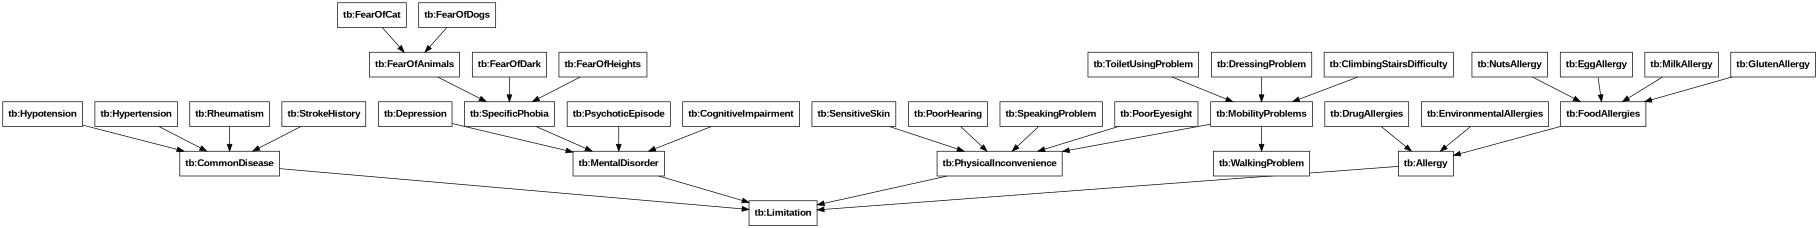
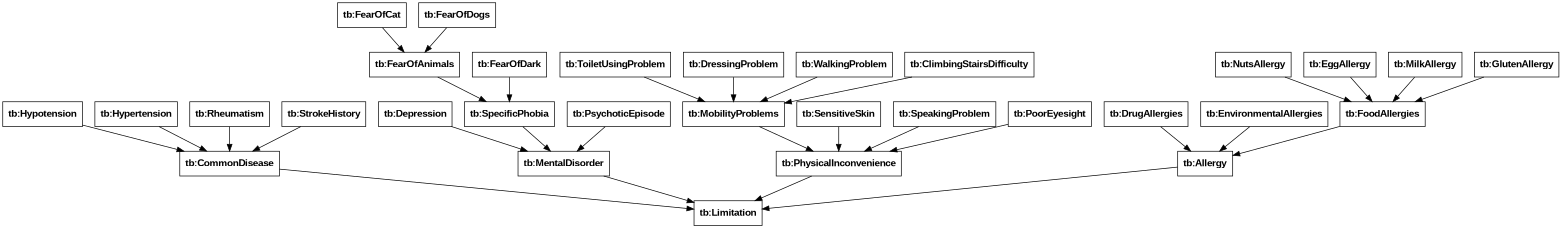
(603, 65) -> none
(741, 114) -> none
(948, 114) -> none
(1262, 136) -> (792, 88)
